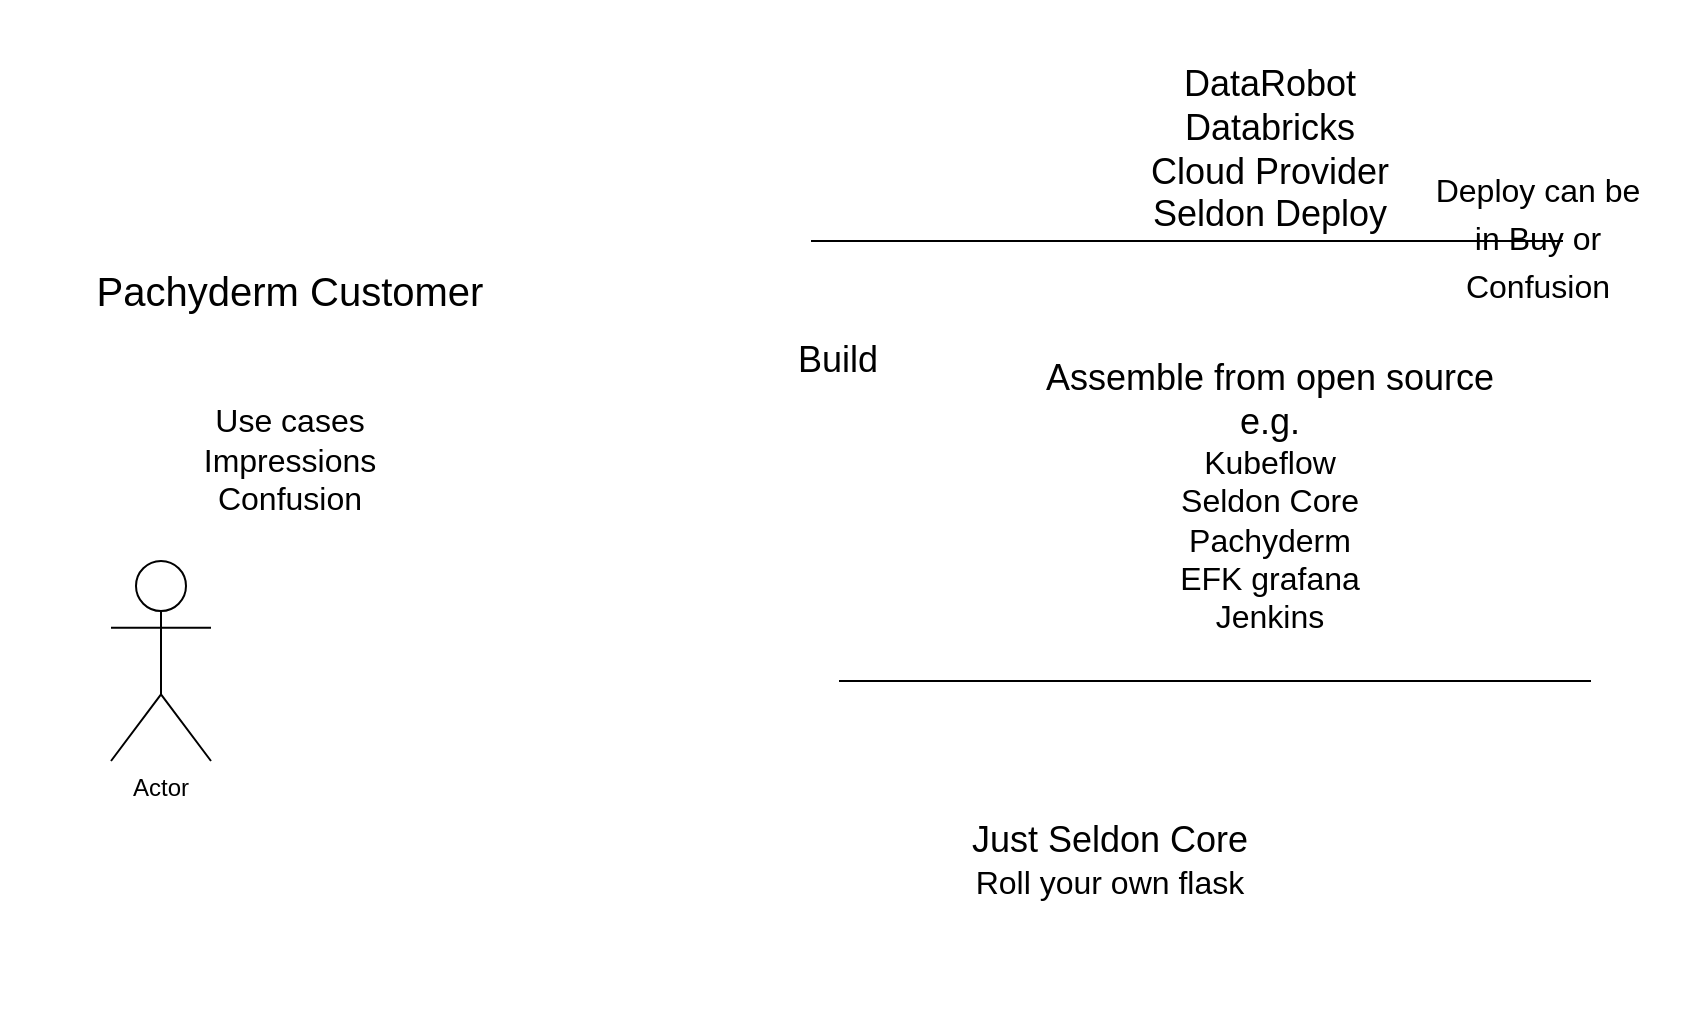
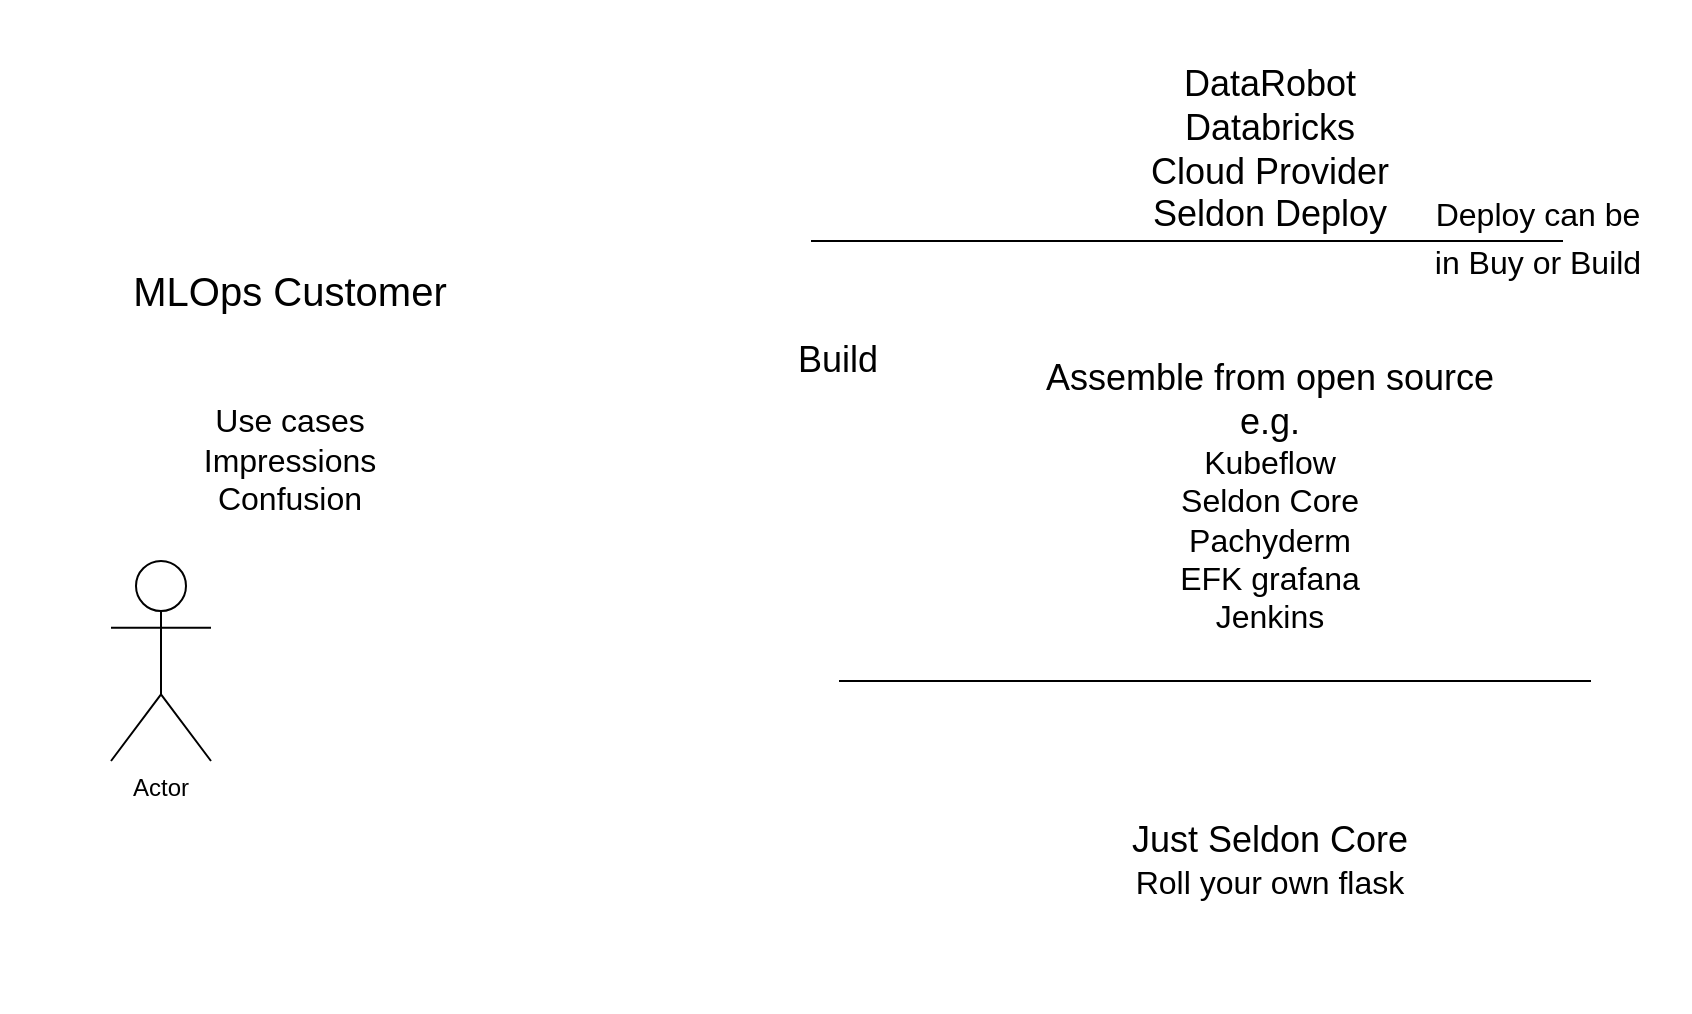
(1539, 235) -> (1539, 235)
(291, 291) -> (291, 291)
(1111, 861) -> (1271, 861)
